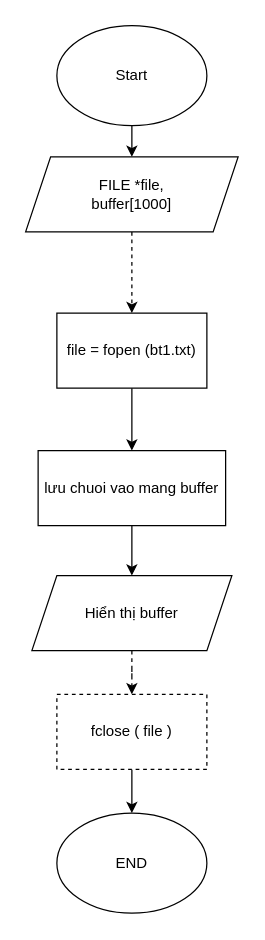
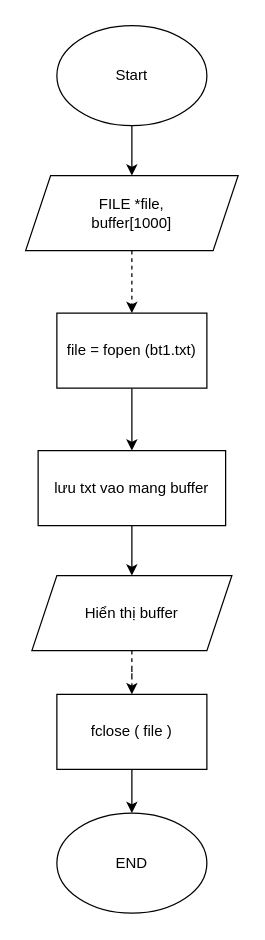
(132, 194) -> (132, 213)
(132, 488) -> (132, 488)
(132, 732) -> (132, 732)
